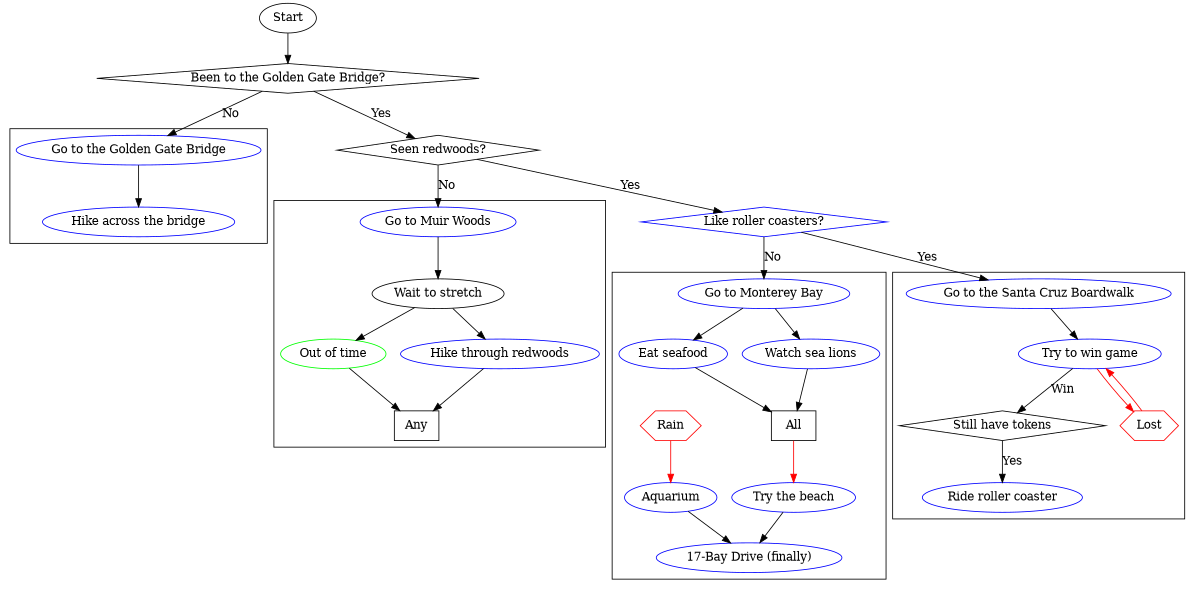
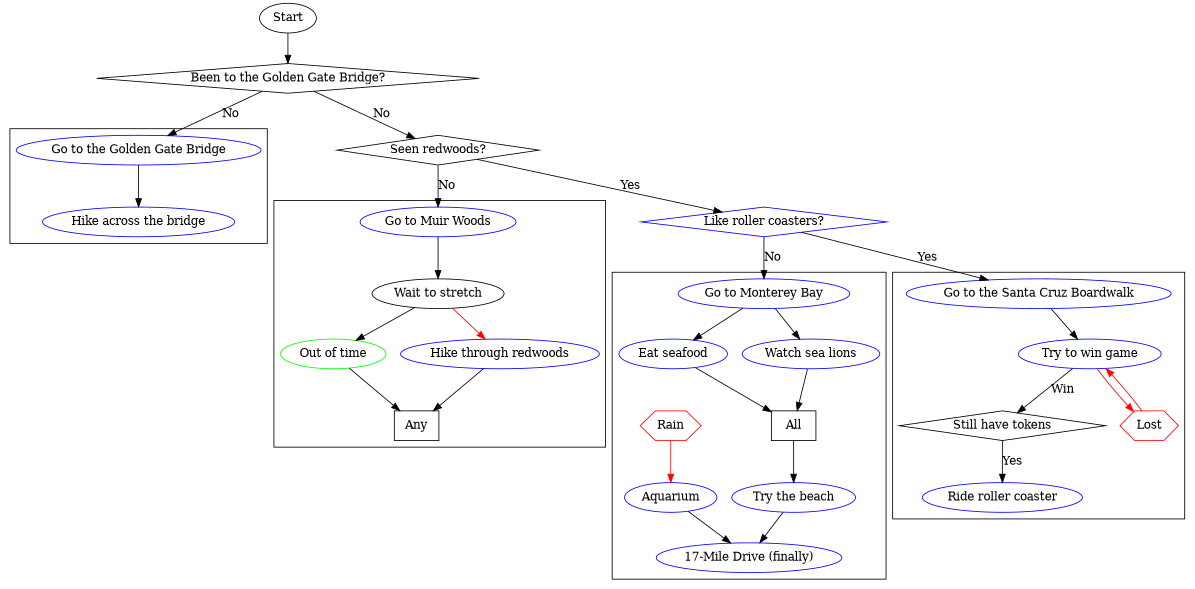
(382, 114) -> (382, 114)
(466, 321) -> (466, 321)
(794, 457) -> (794, 457)
(749, 558) -> (749, 558)
